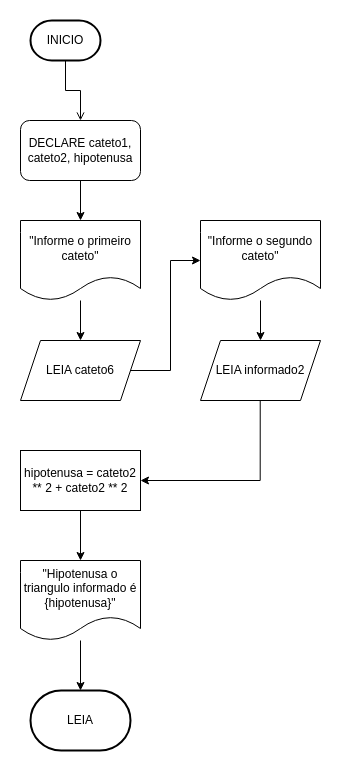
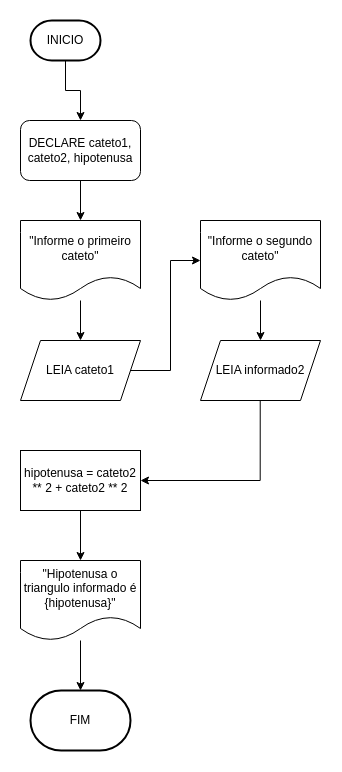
(81, 114) -> (81, 112)
(81, 371) -> (81, 371)
(81, 721) -> (81, 721)
